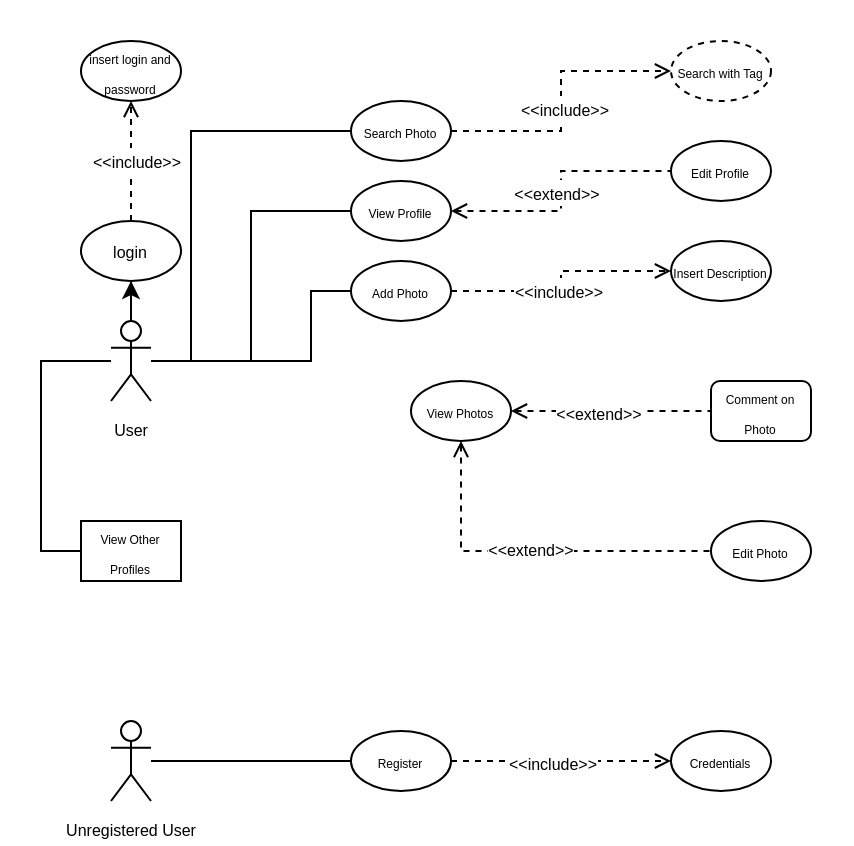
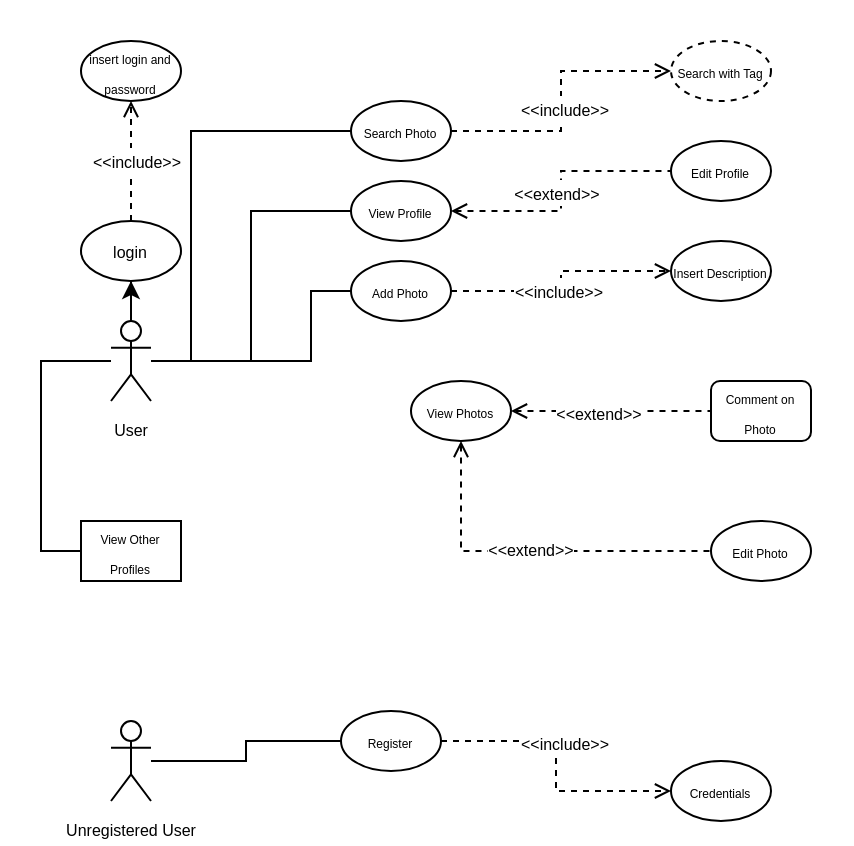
(401, 761) -> (391, 741)
(721, 761) -> (721, 791)
